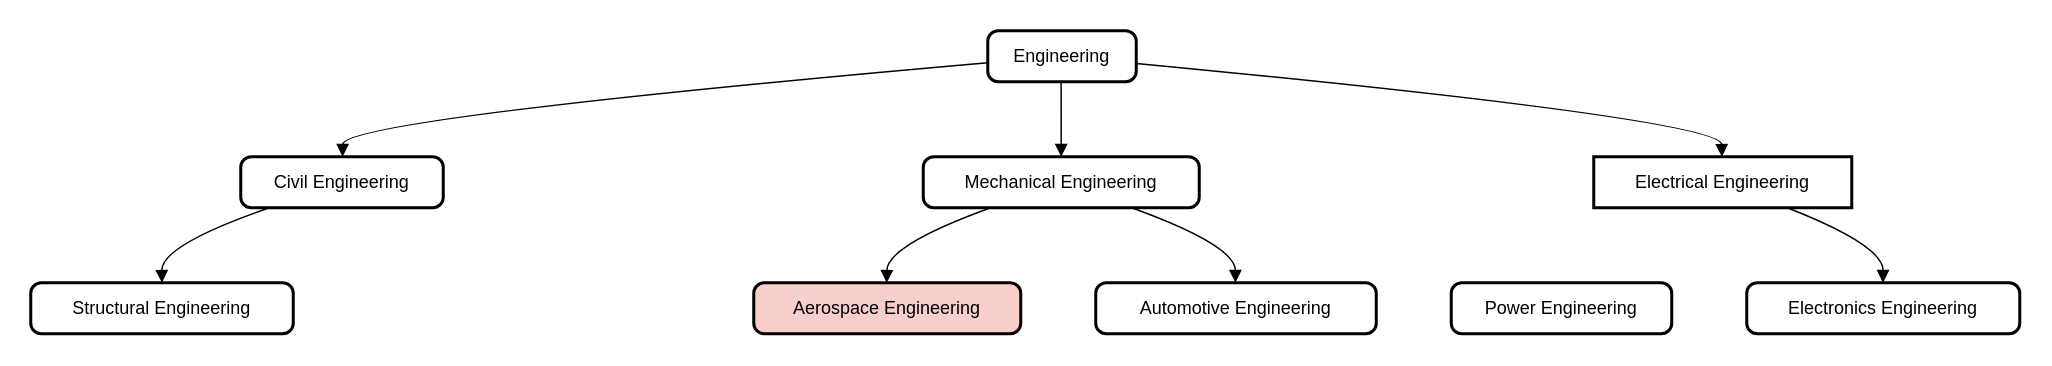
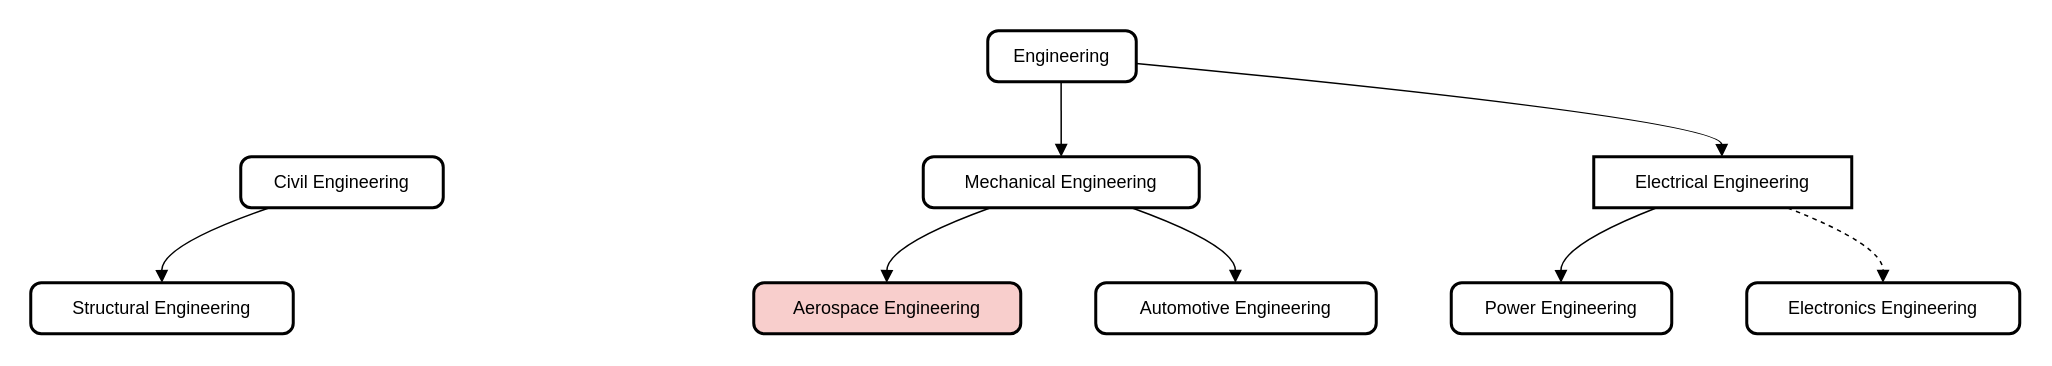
(665, 93) -> none
none -> (1602, 232)
(1842, 232) -> (1842, 232)
